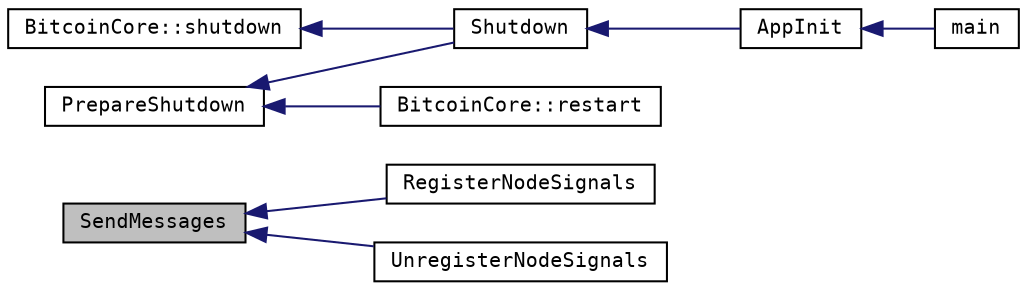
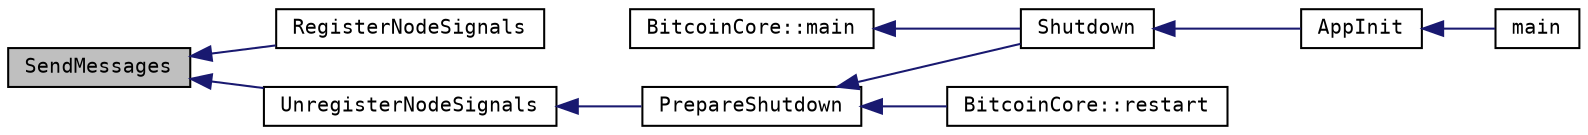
(154, 29) -> (752, 29)
none -> (610, 106)
